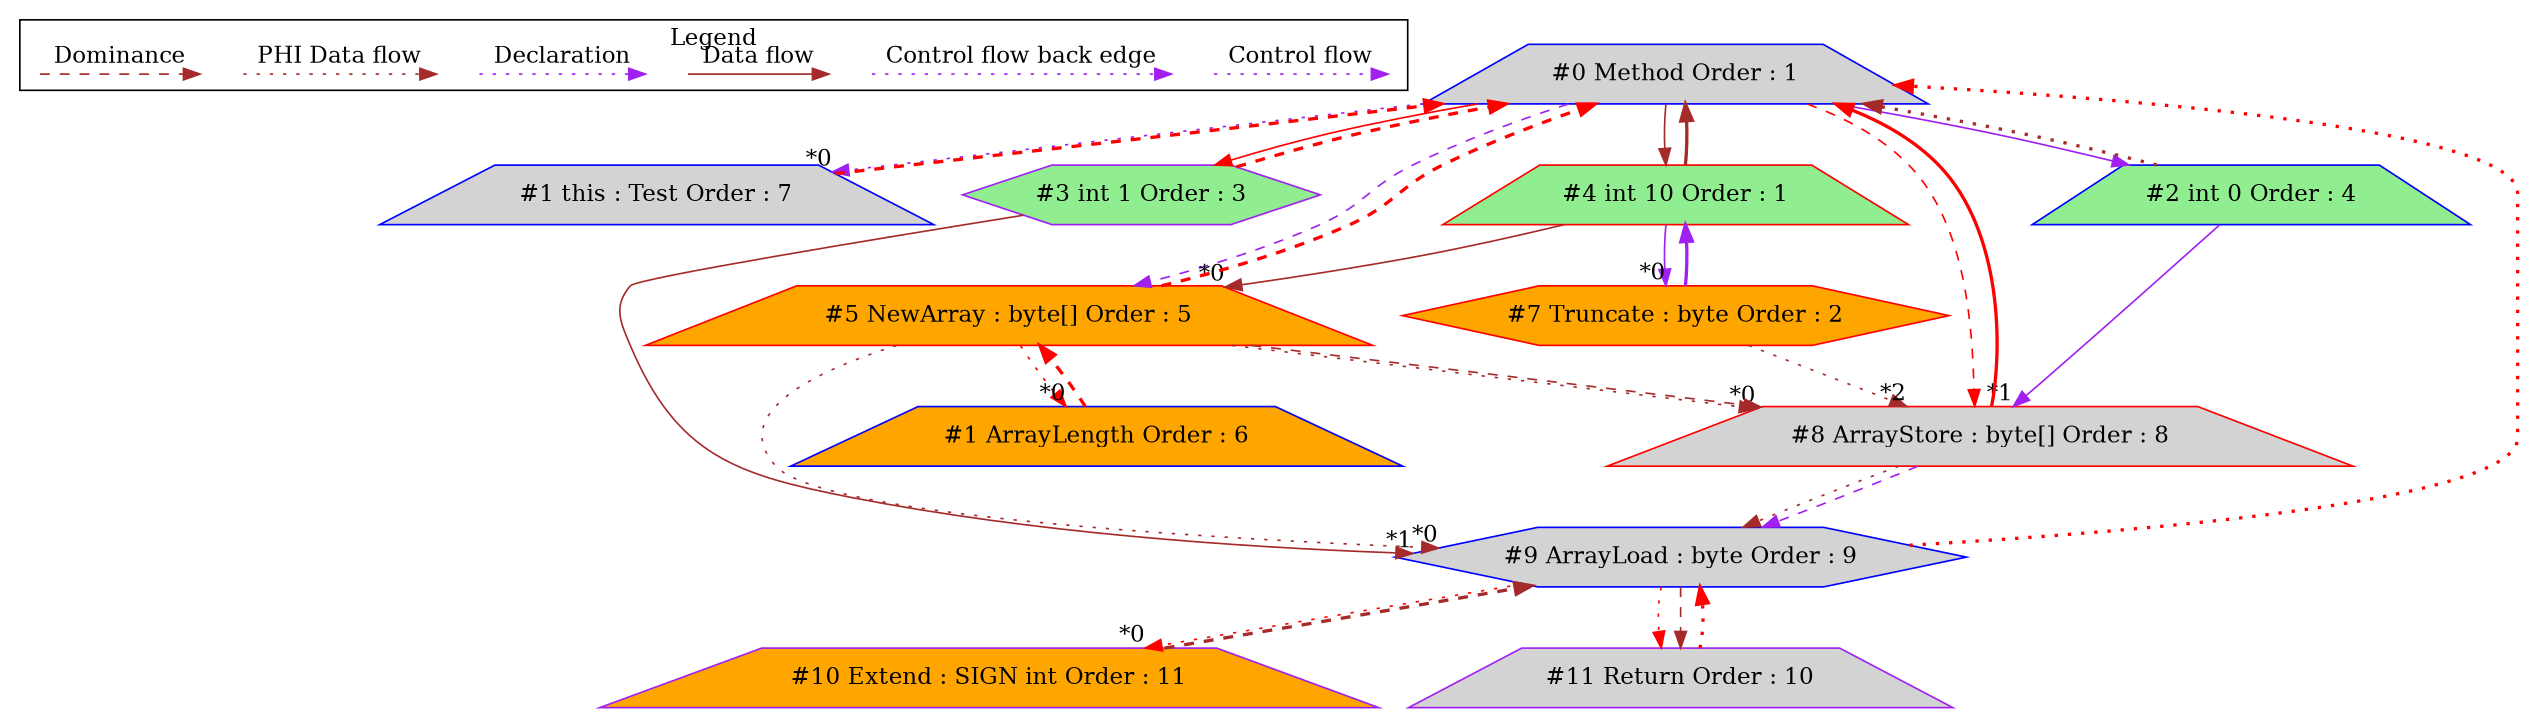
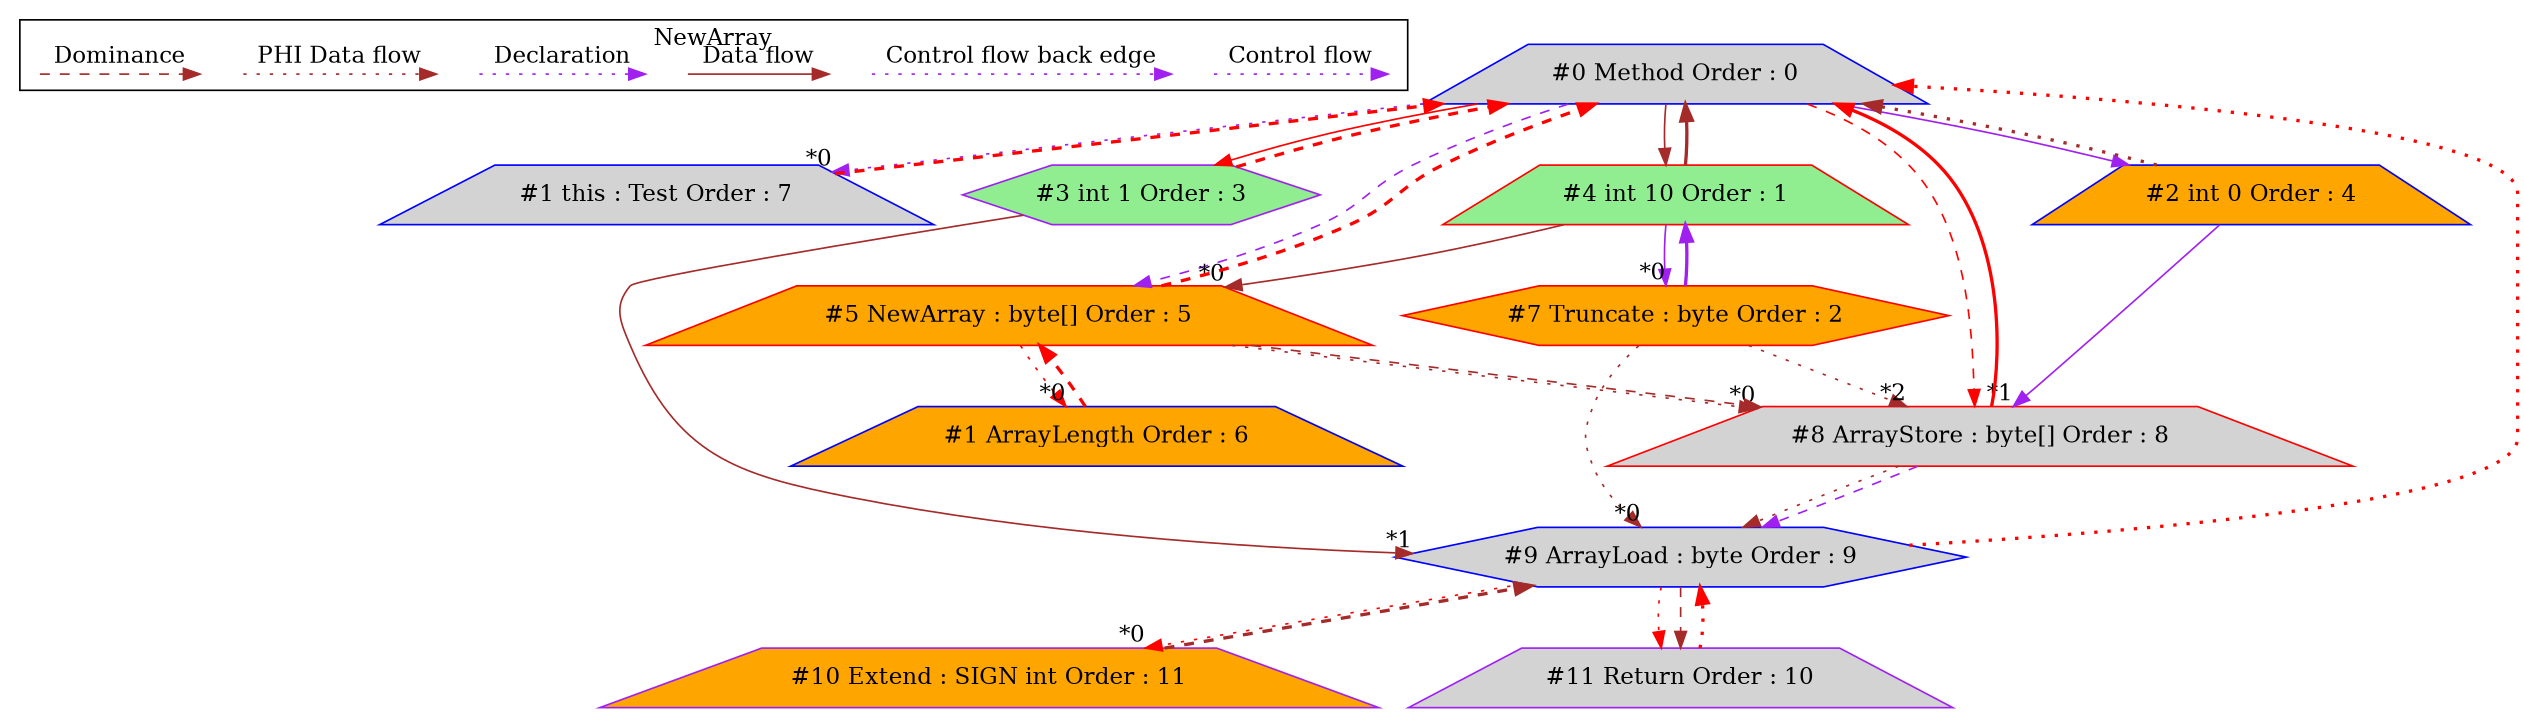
(714, 39) -> (714, 39)
(1676, 74) -> (1676, 74)
(2251, 195) -> (2251, 195)
(786, 472) -> (1586, 429)
